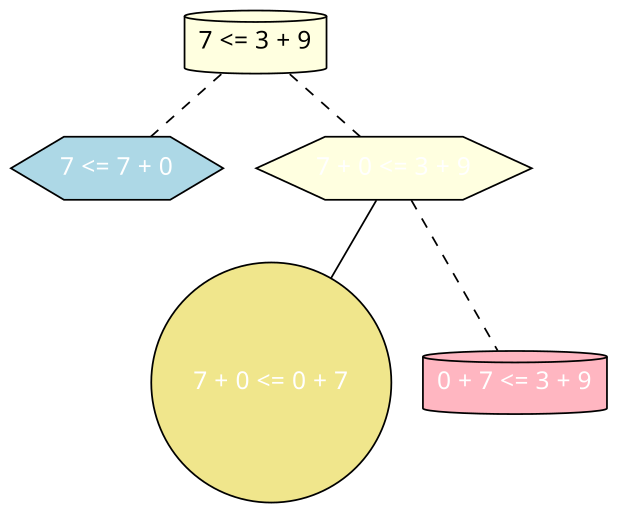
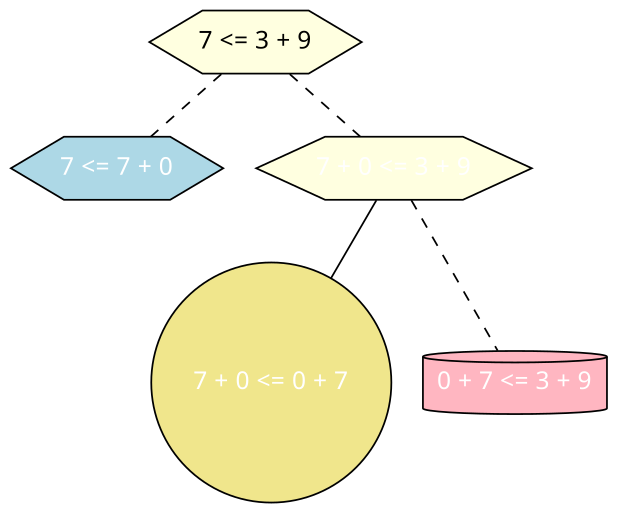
(256, 42) -> (256, 42)
